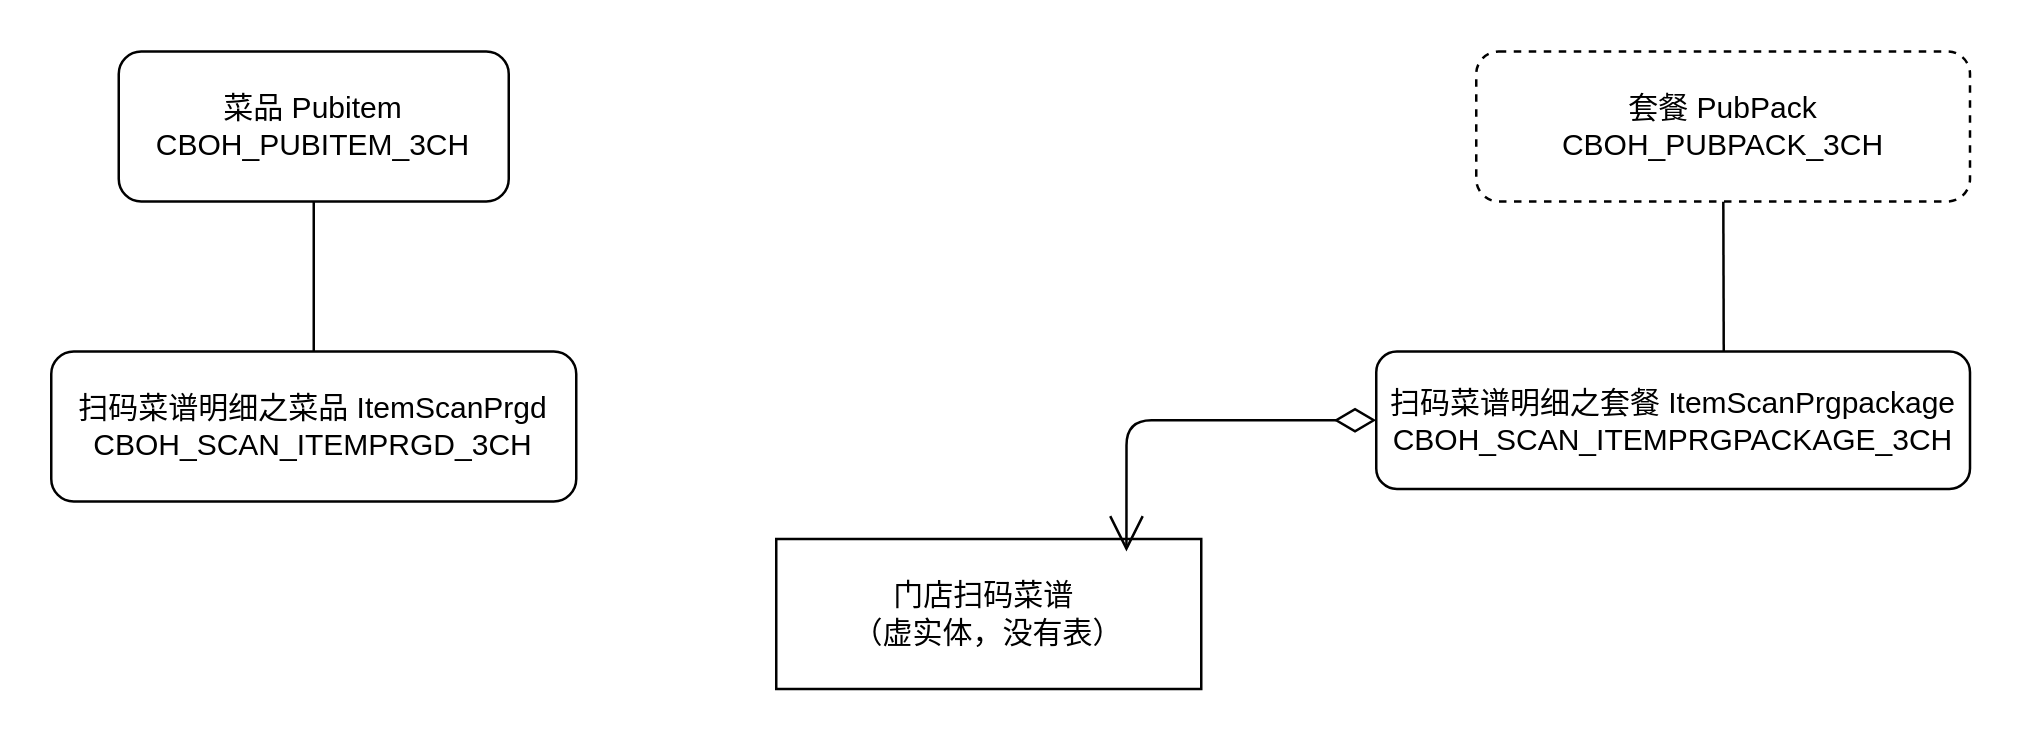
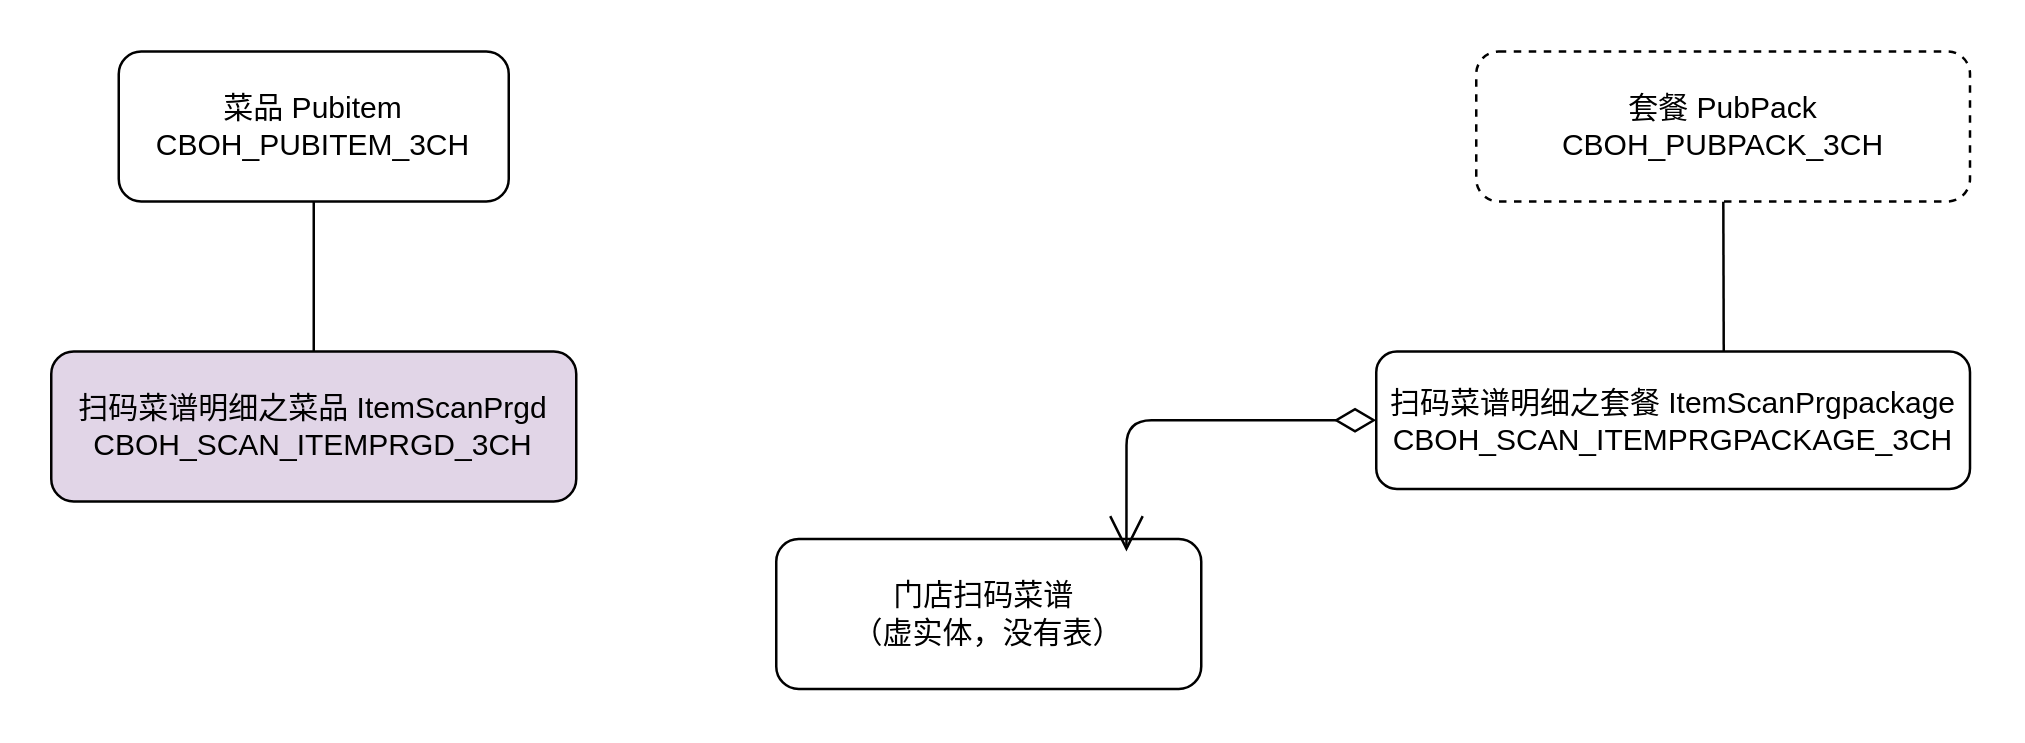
(314, 426) -> (314, 426)
(989, 614) -> (989, 614)
